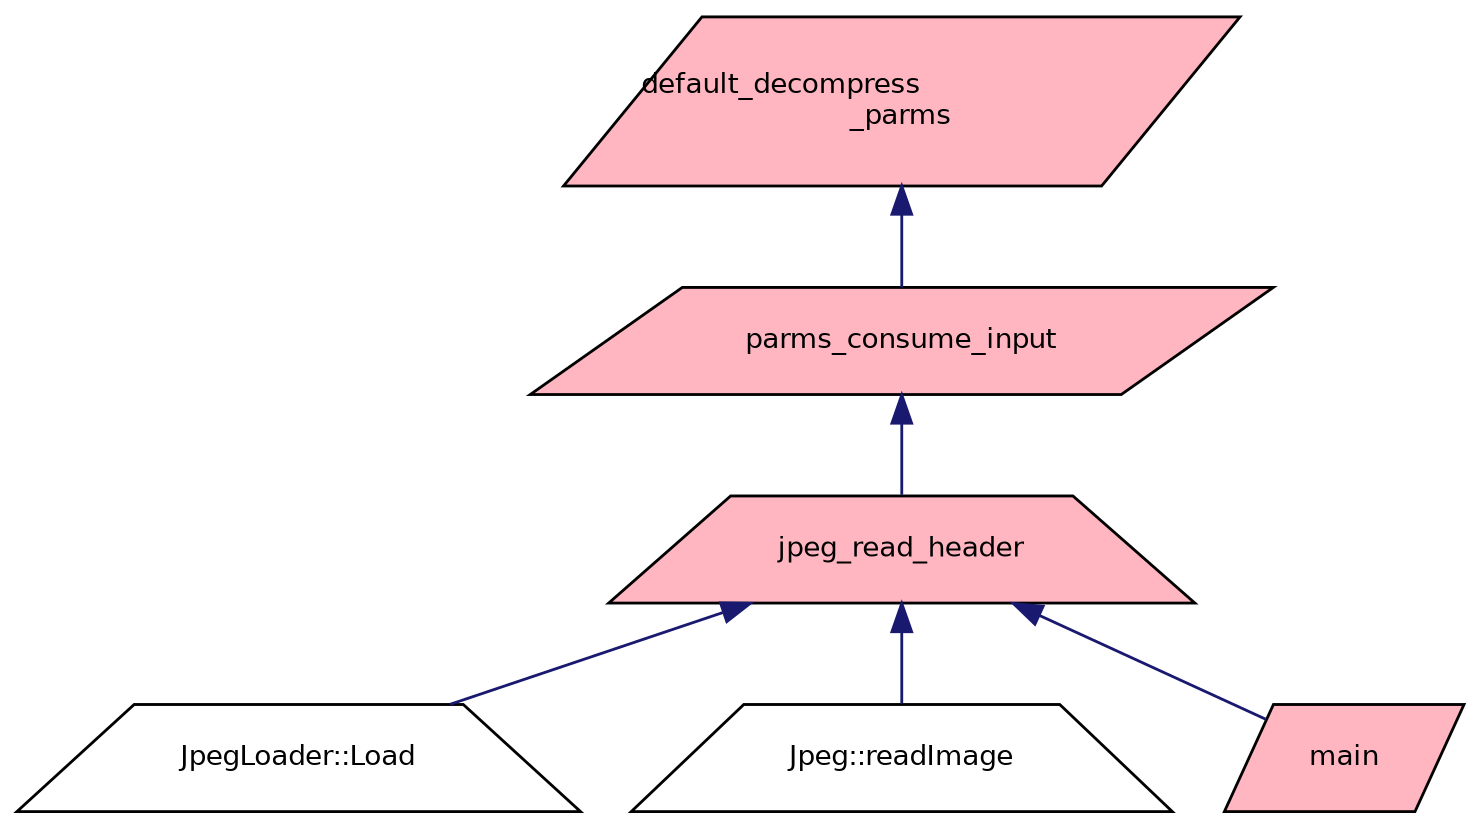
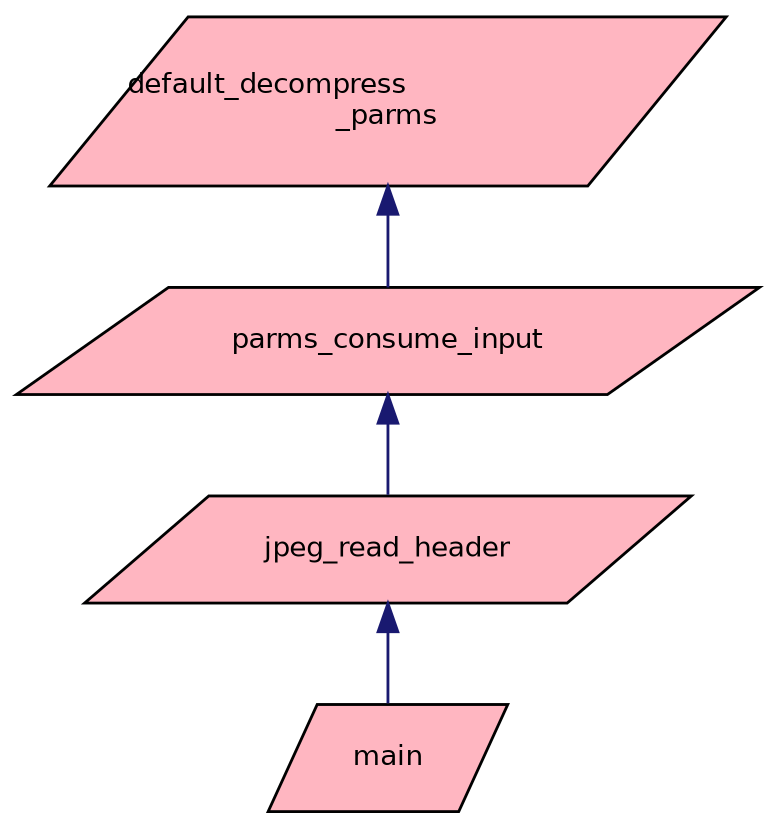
(902, 550) -> (388, 550)
(299, 758) -> none
(902, 758) -> none
